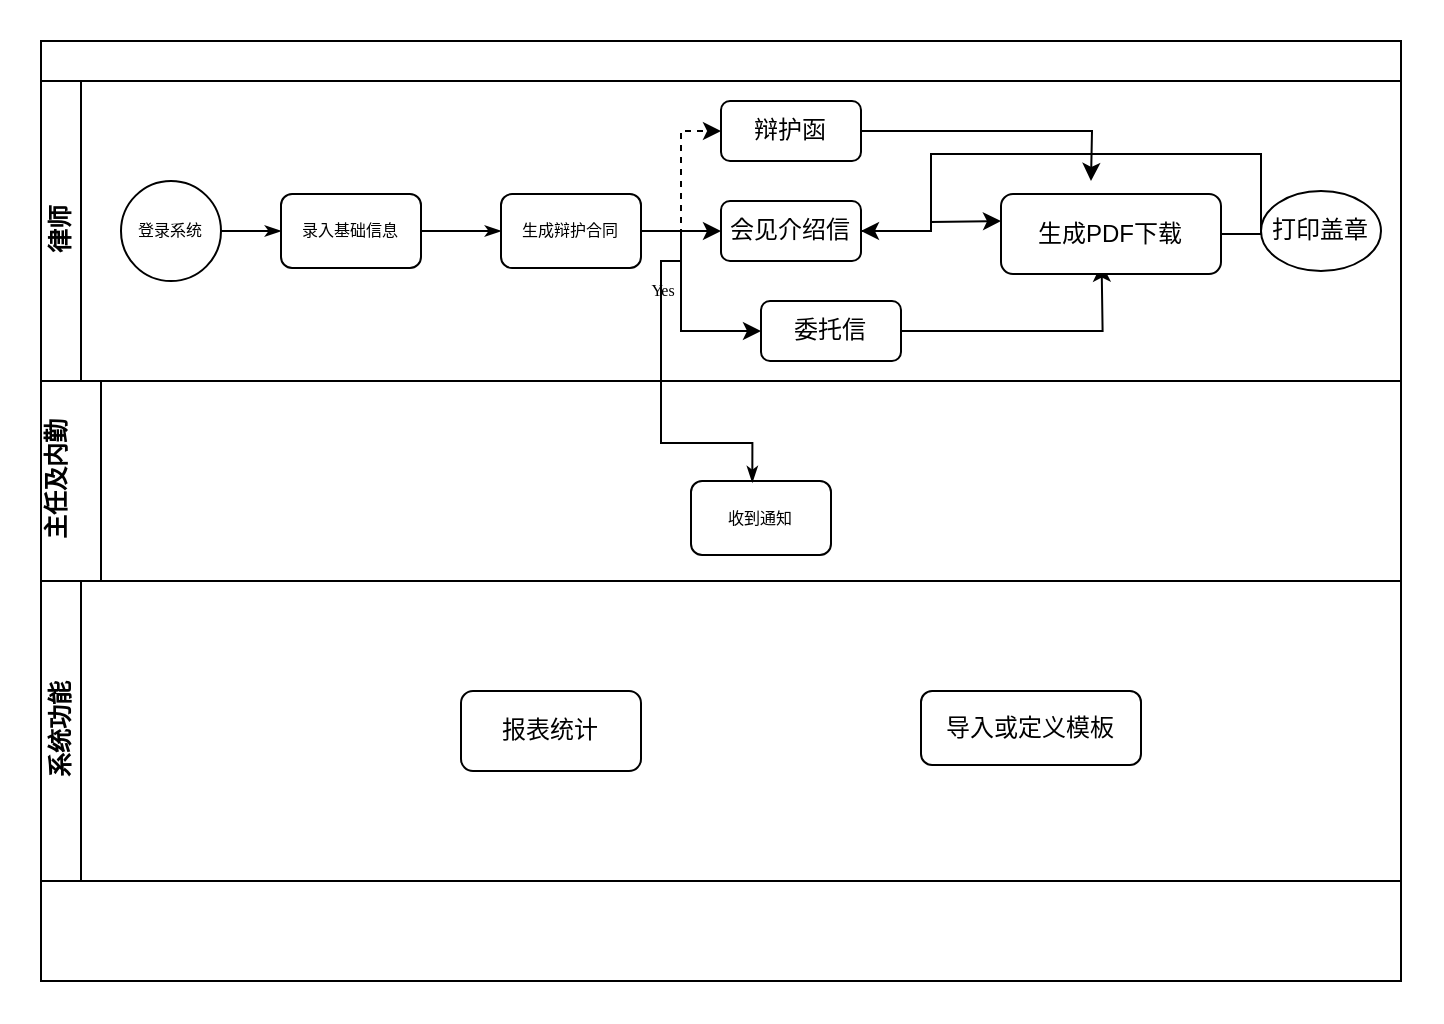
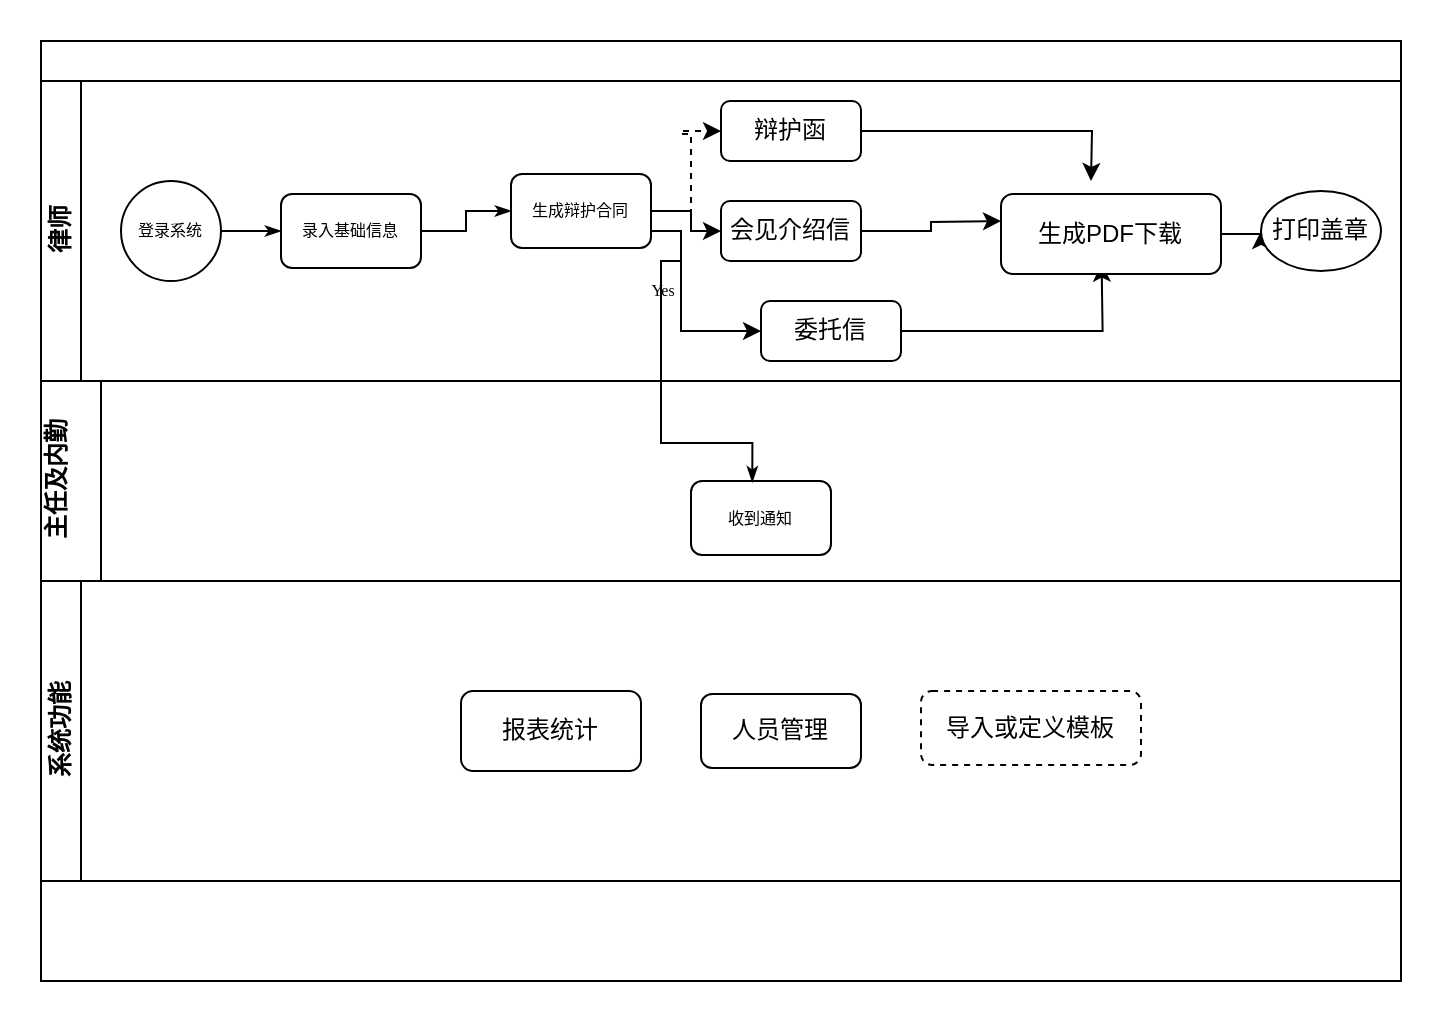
(1106, 154) -> (1261, 236)
(571, 231) -> (581, 211)
(1031, 728) -> (1031, 728)
none -> (781, 731)
